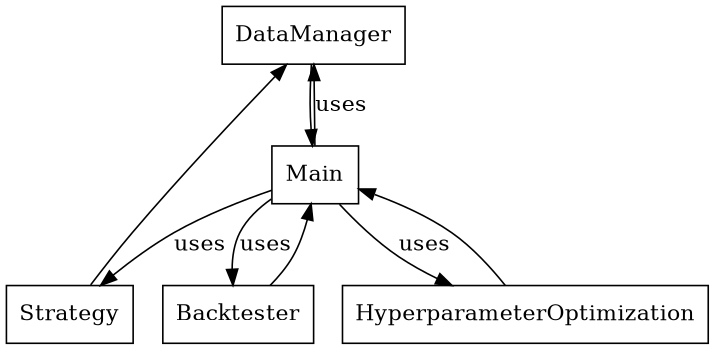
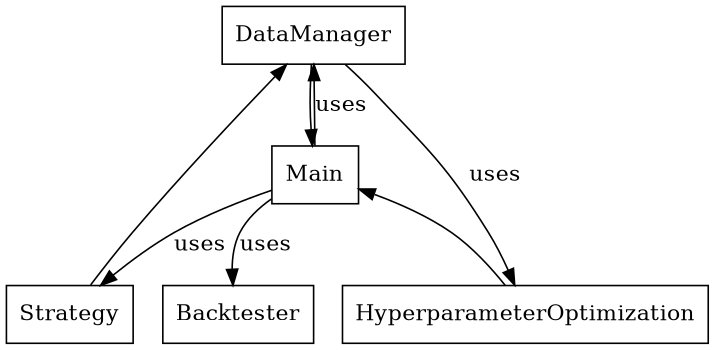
(385, 246) -> (437, 160)
(294, 255) -> none
